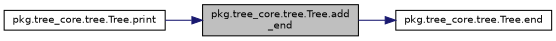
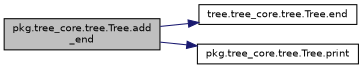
(179, 20) -> (174, 43)
(474, 20) -> (278, 15)
